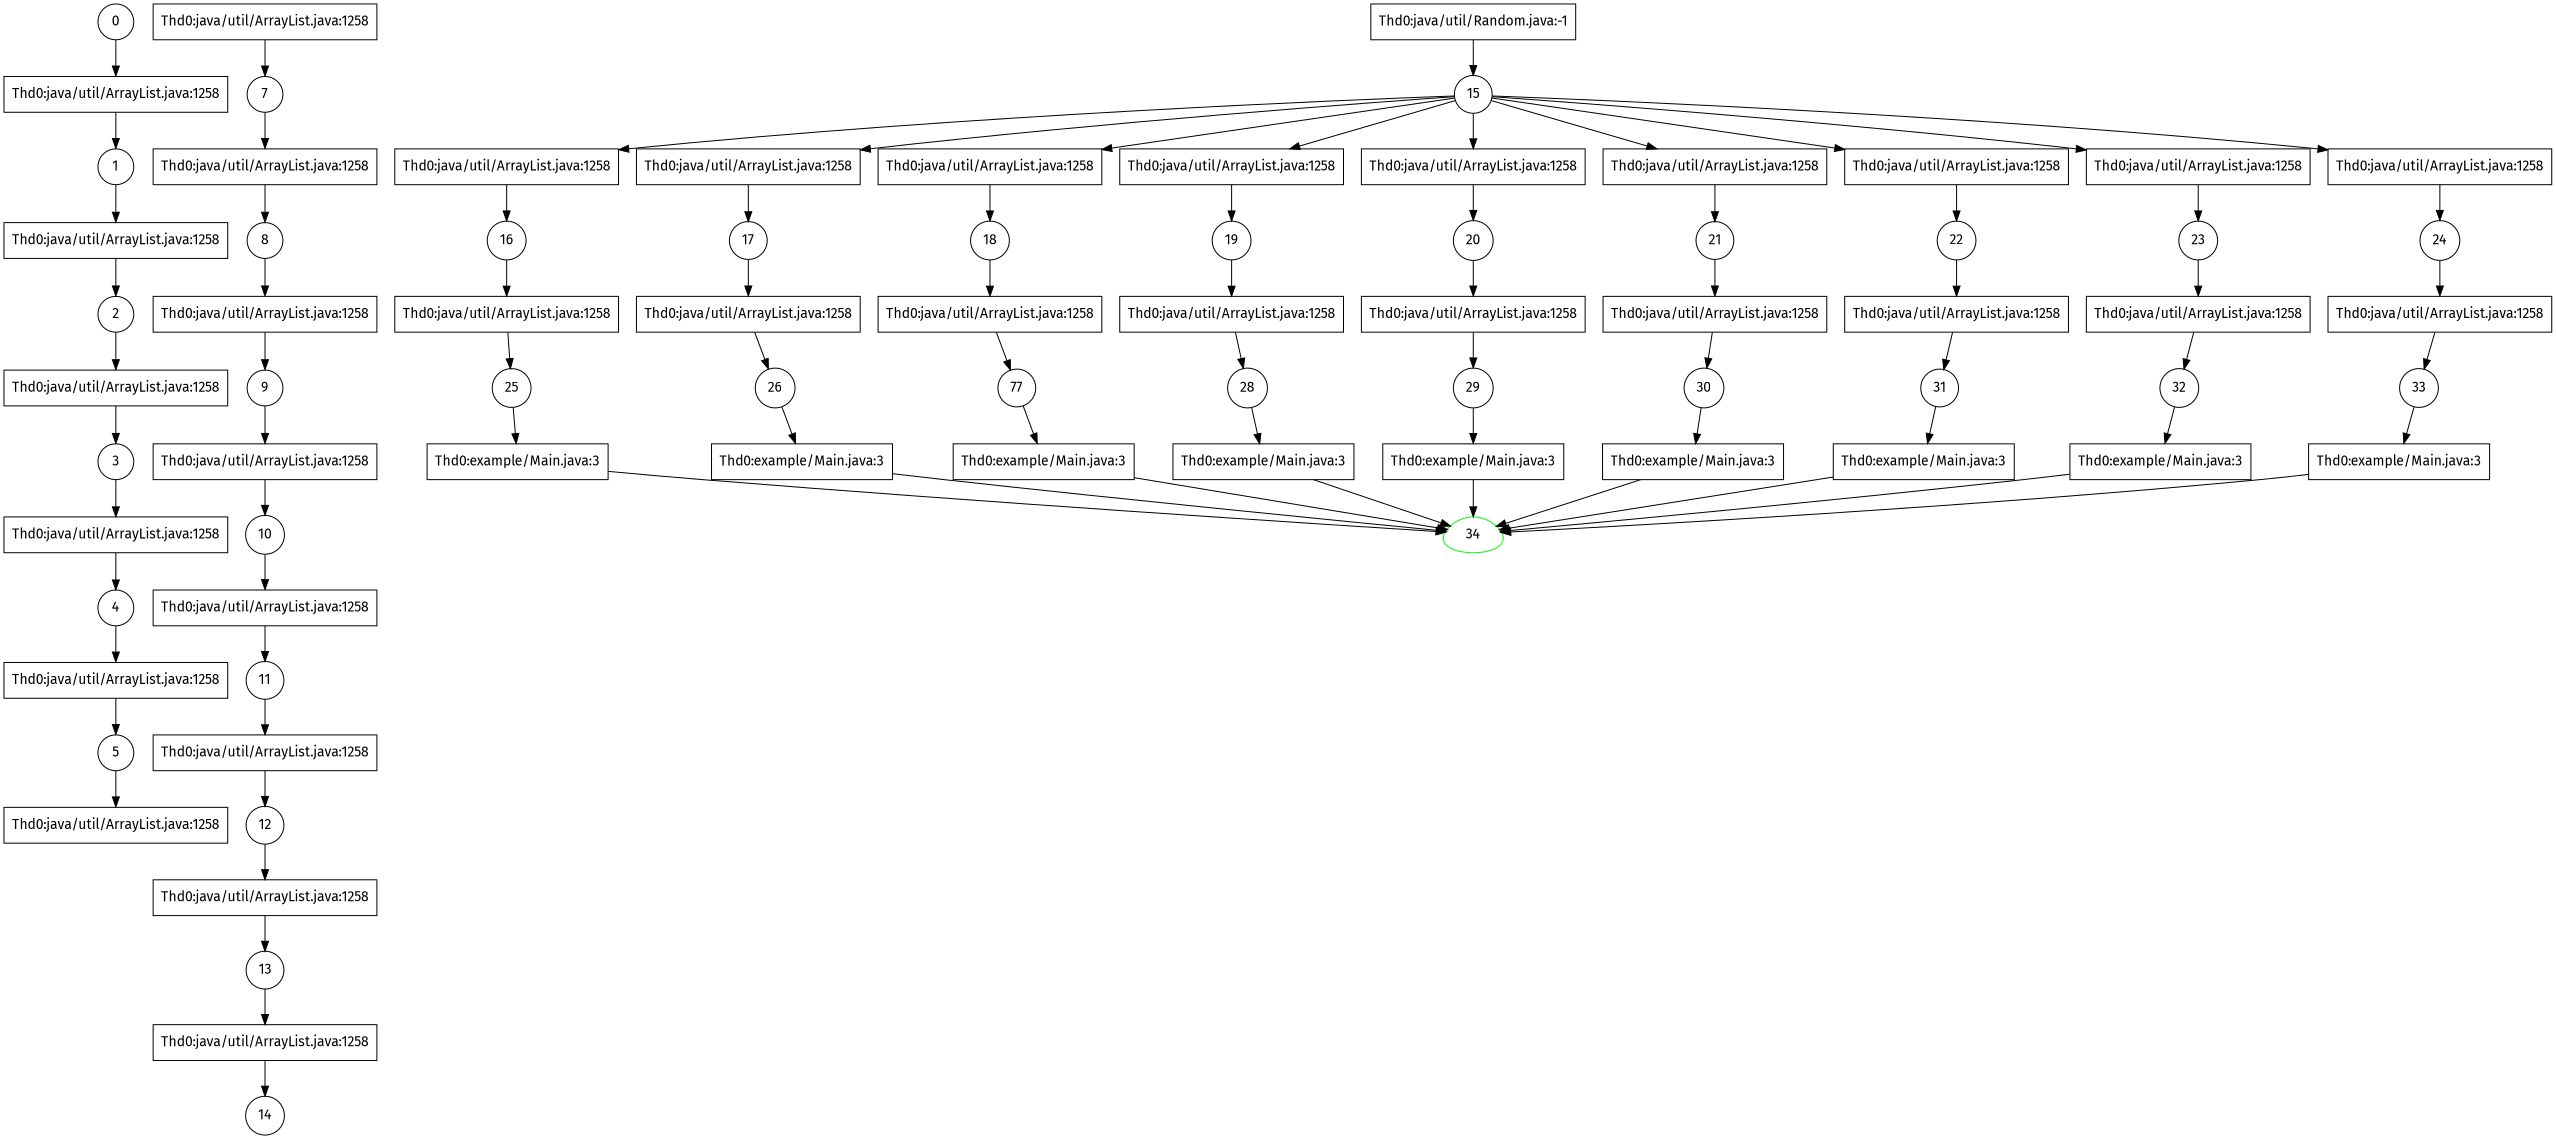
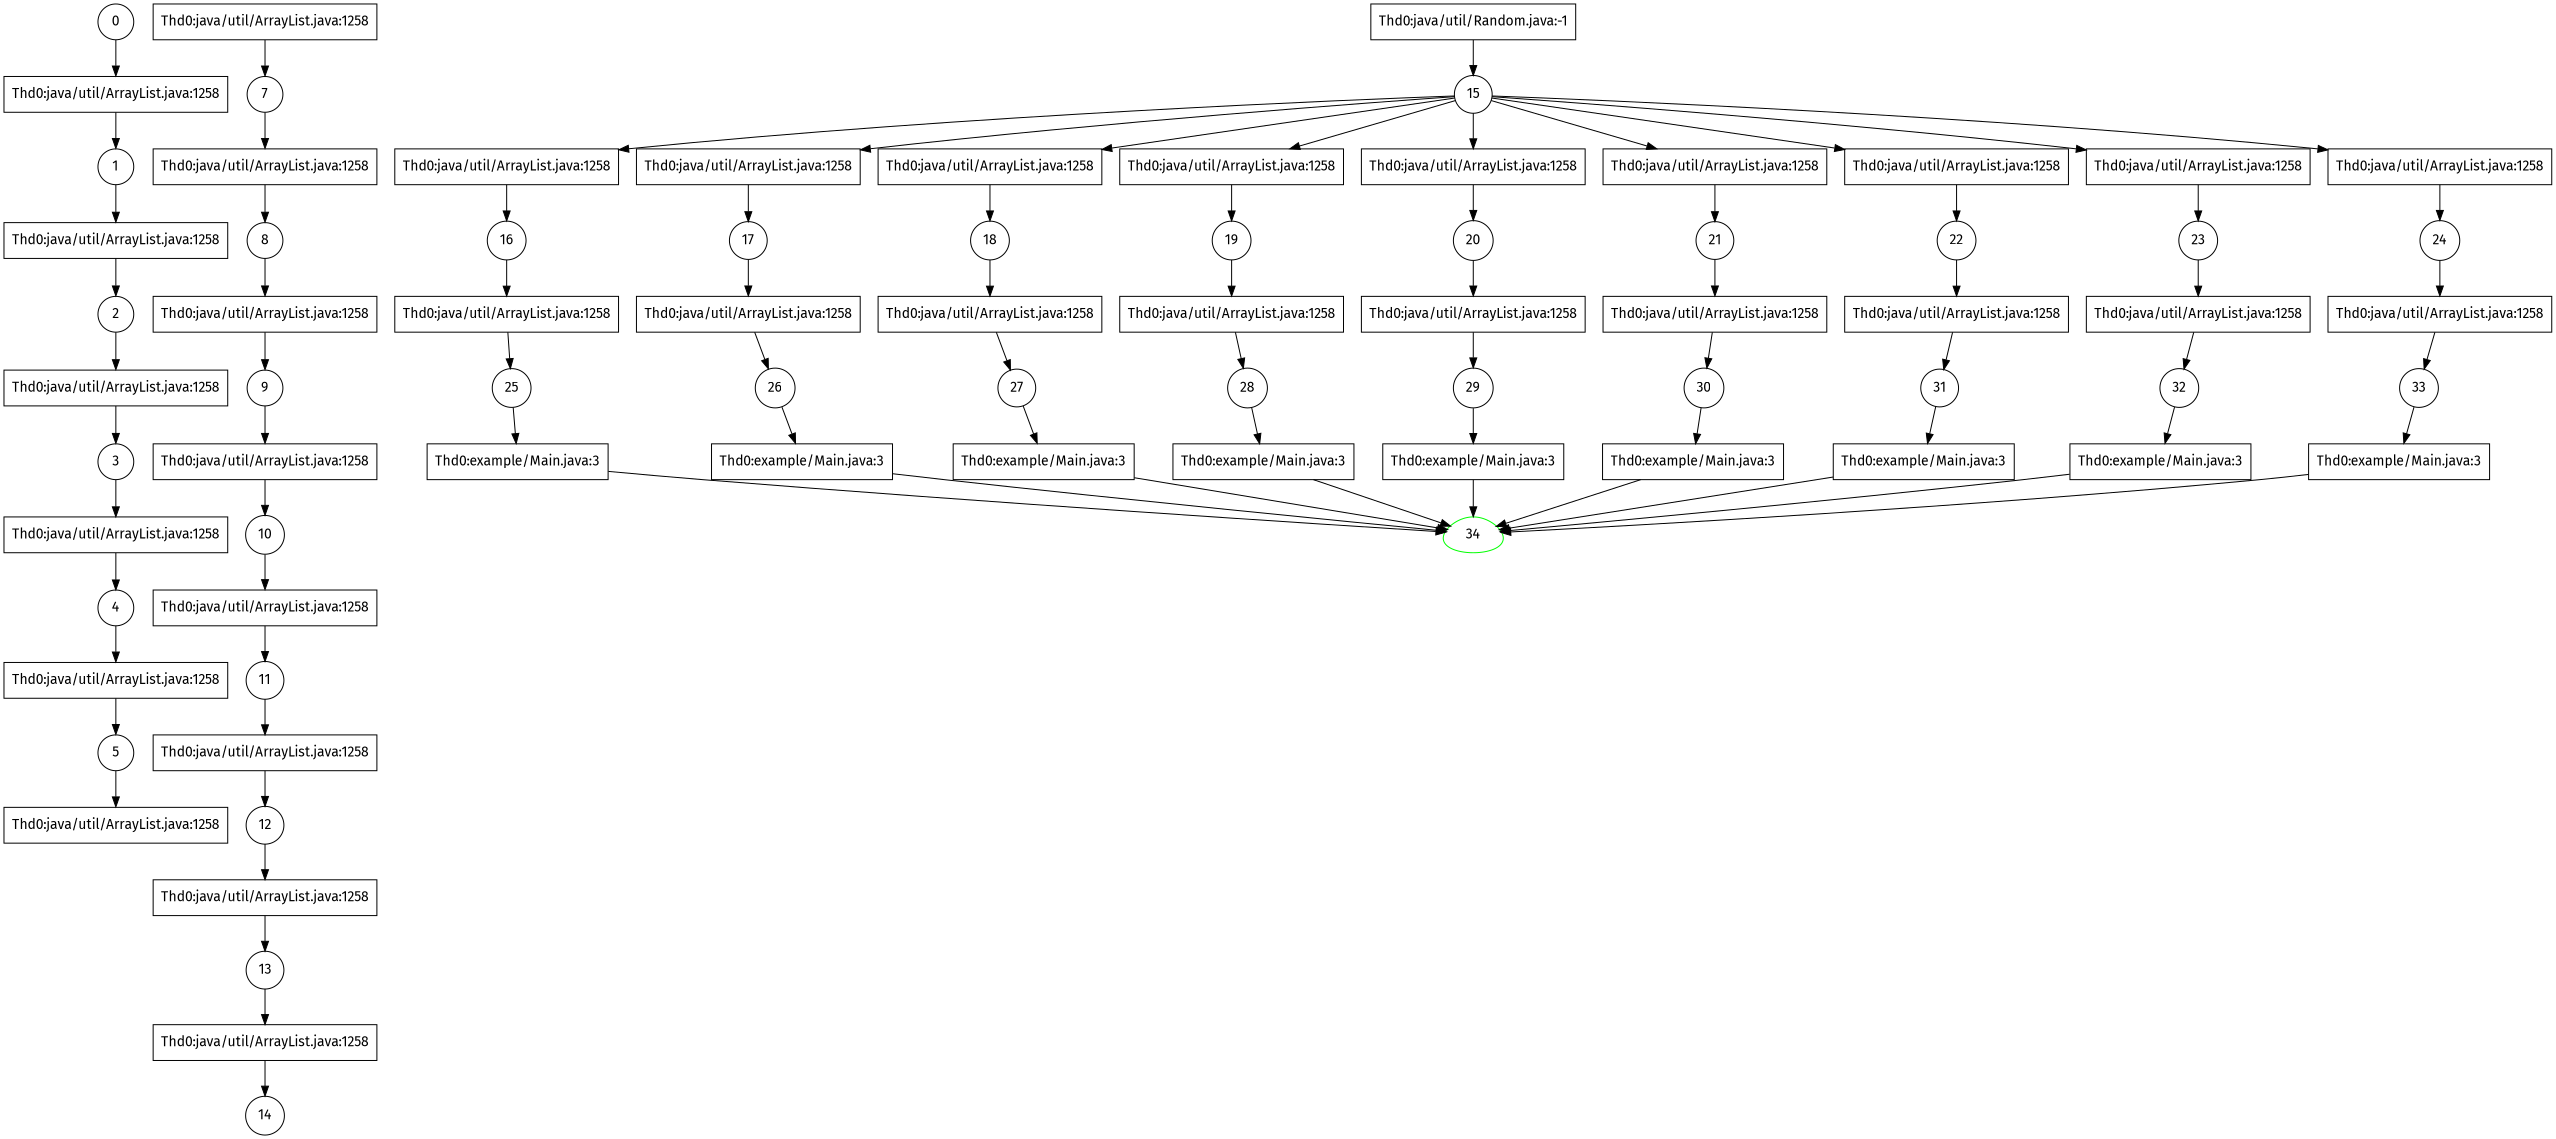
(1017, 388) -> (1017, 388)
